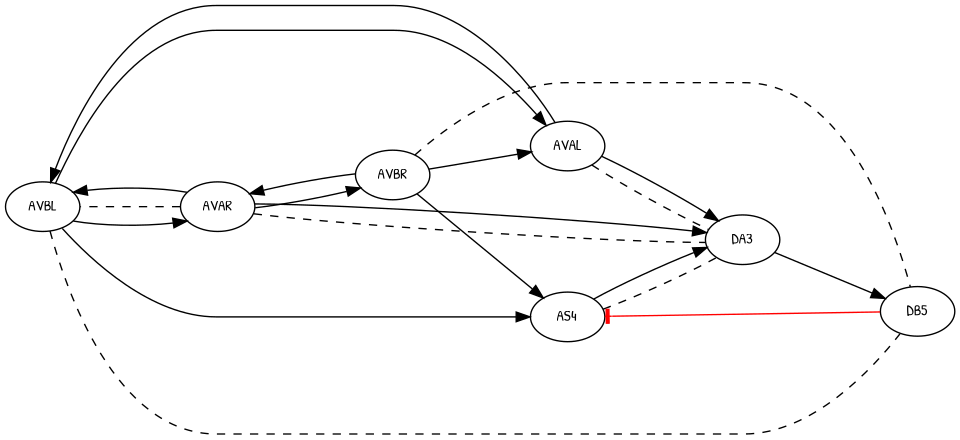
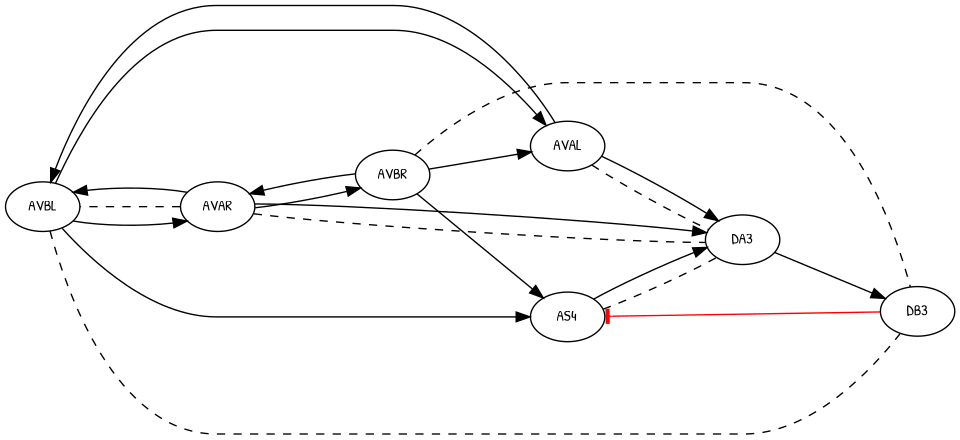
(918, 311) -> (918, 311)
